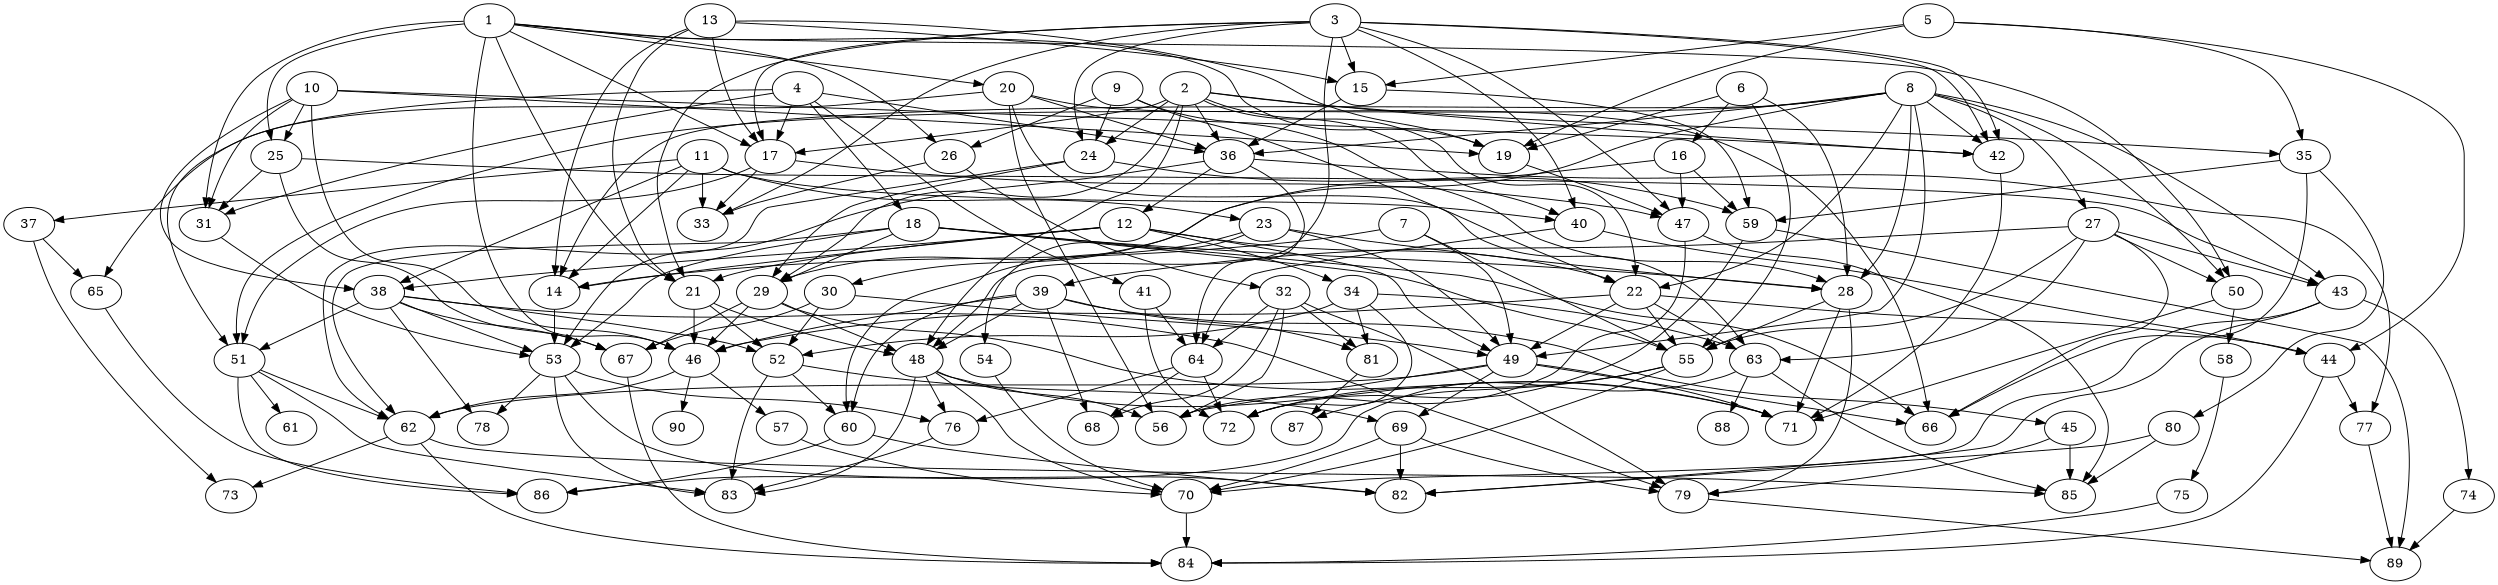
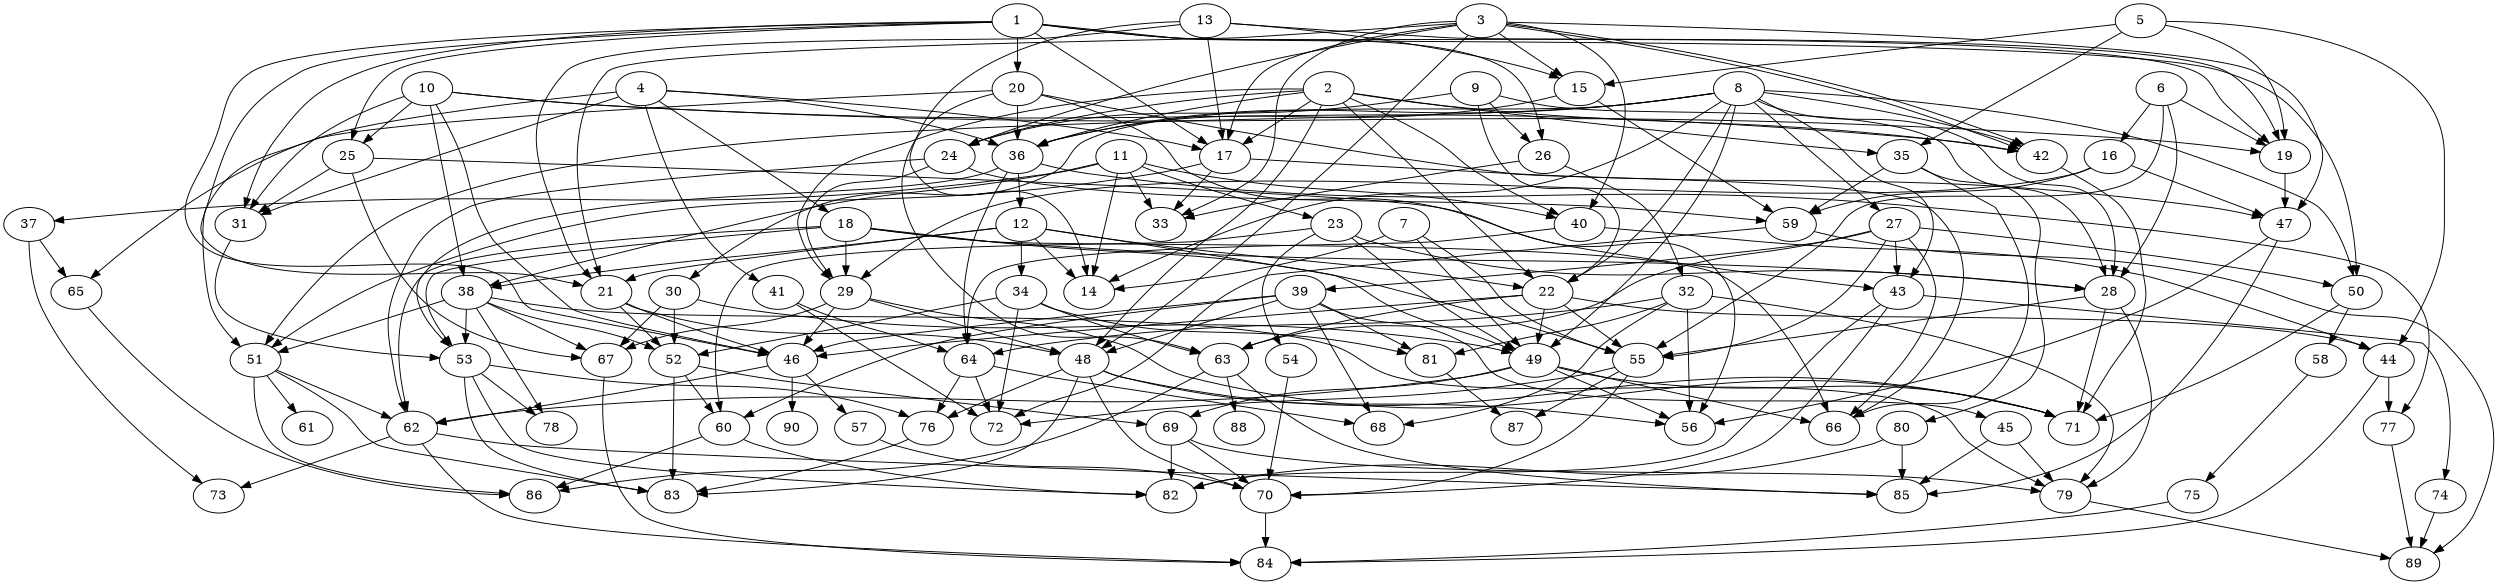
(555, 322) -> none
